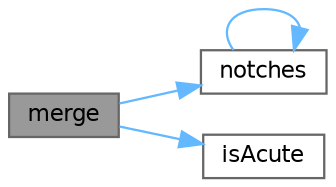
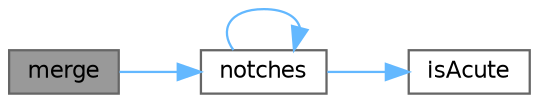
(150, 133) -> (357, 72)
